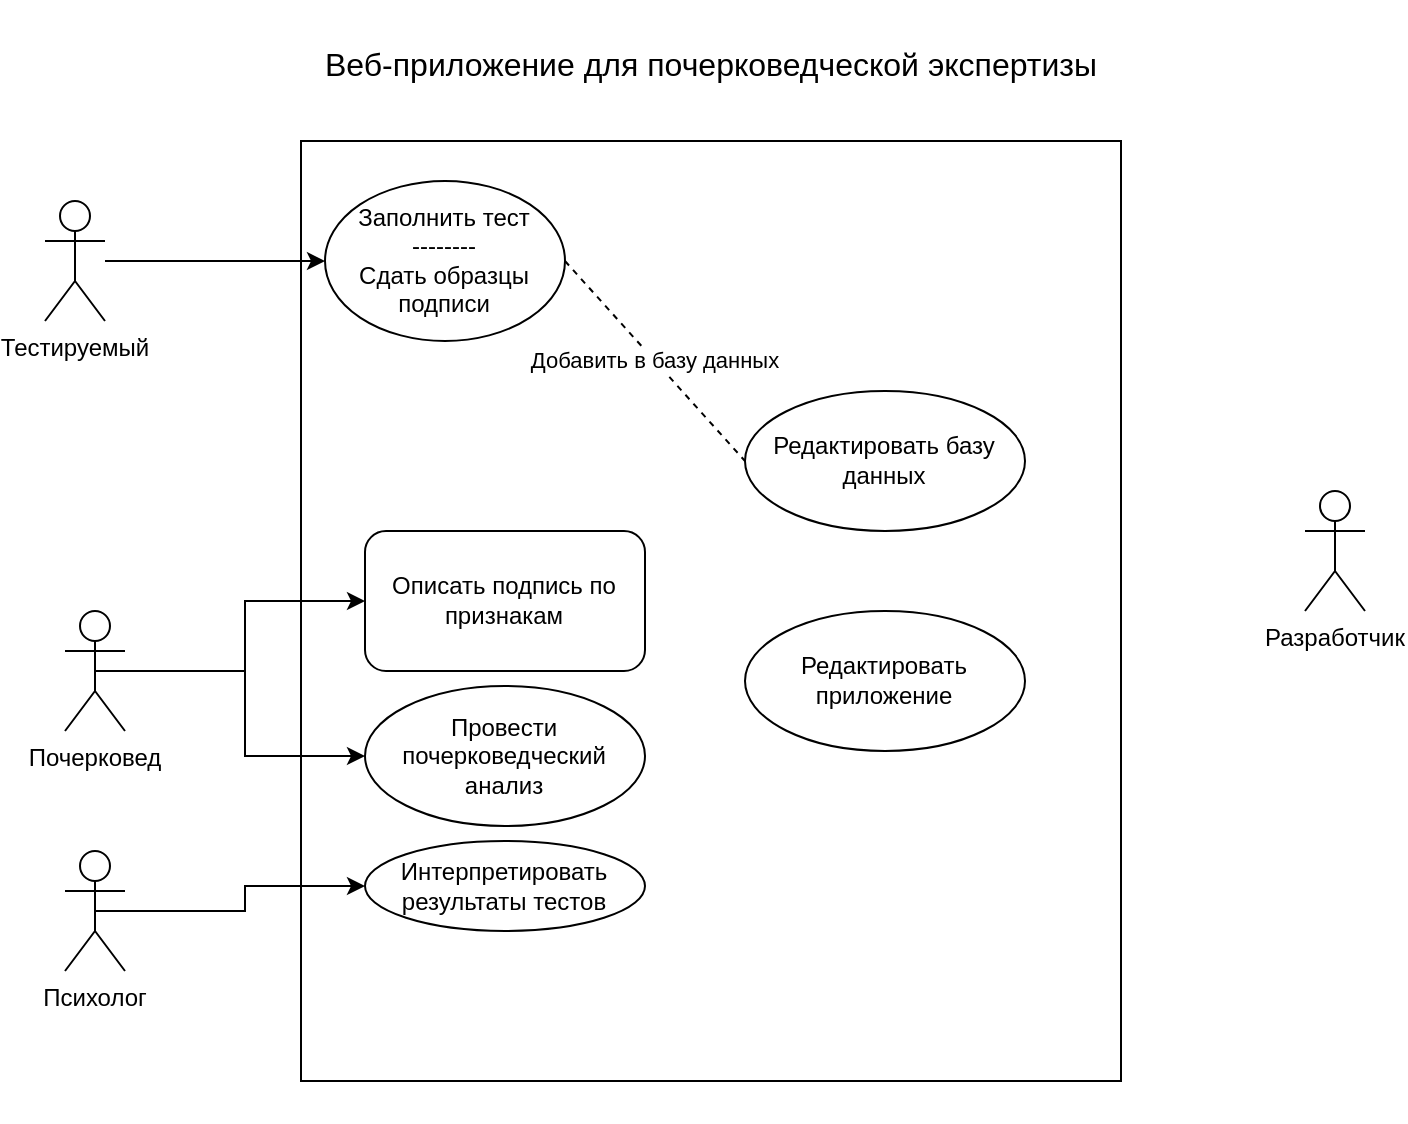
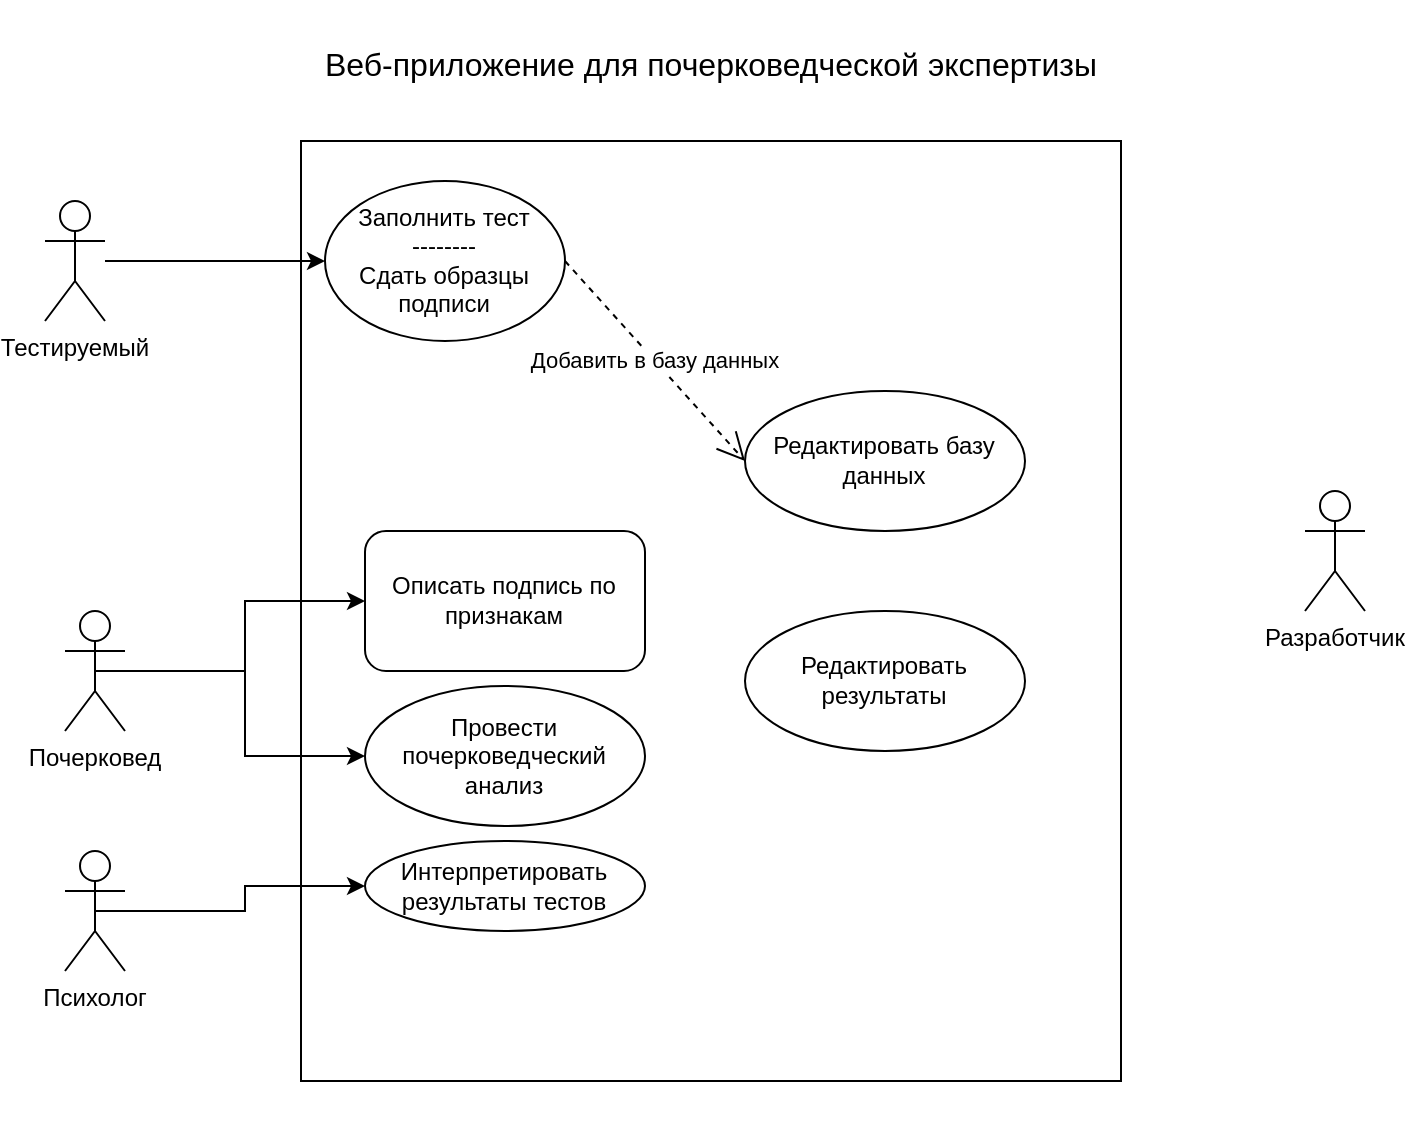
(740, 456) -> (740, 455)
(885, 681) -> (885, 681)
